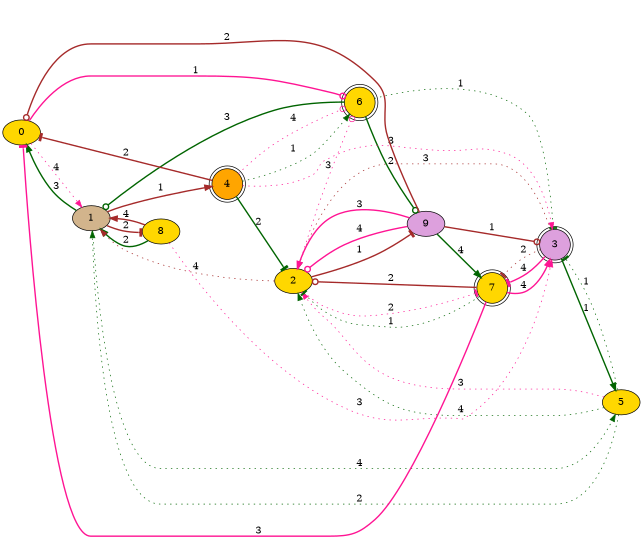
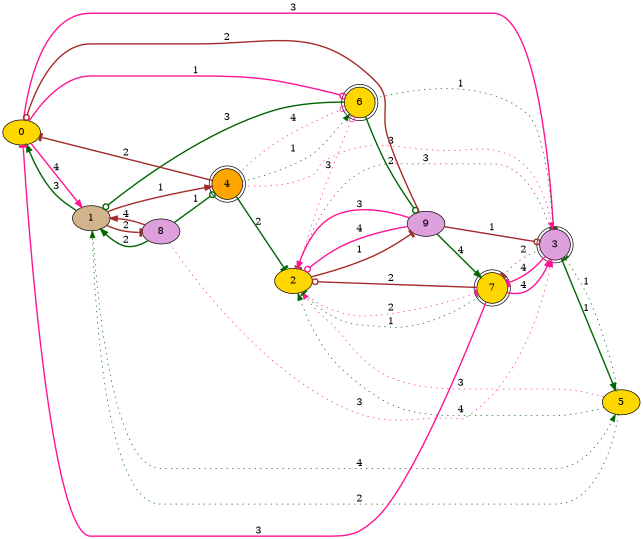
none -> (338, 13)
(416, 164) -> (416, 164)
(54, 173) -> (54, 173)
none -> (192, 210)
(161, 231) -> (161, 231)
(182, 270) -> none
